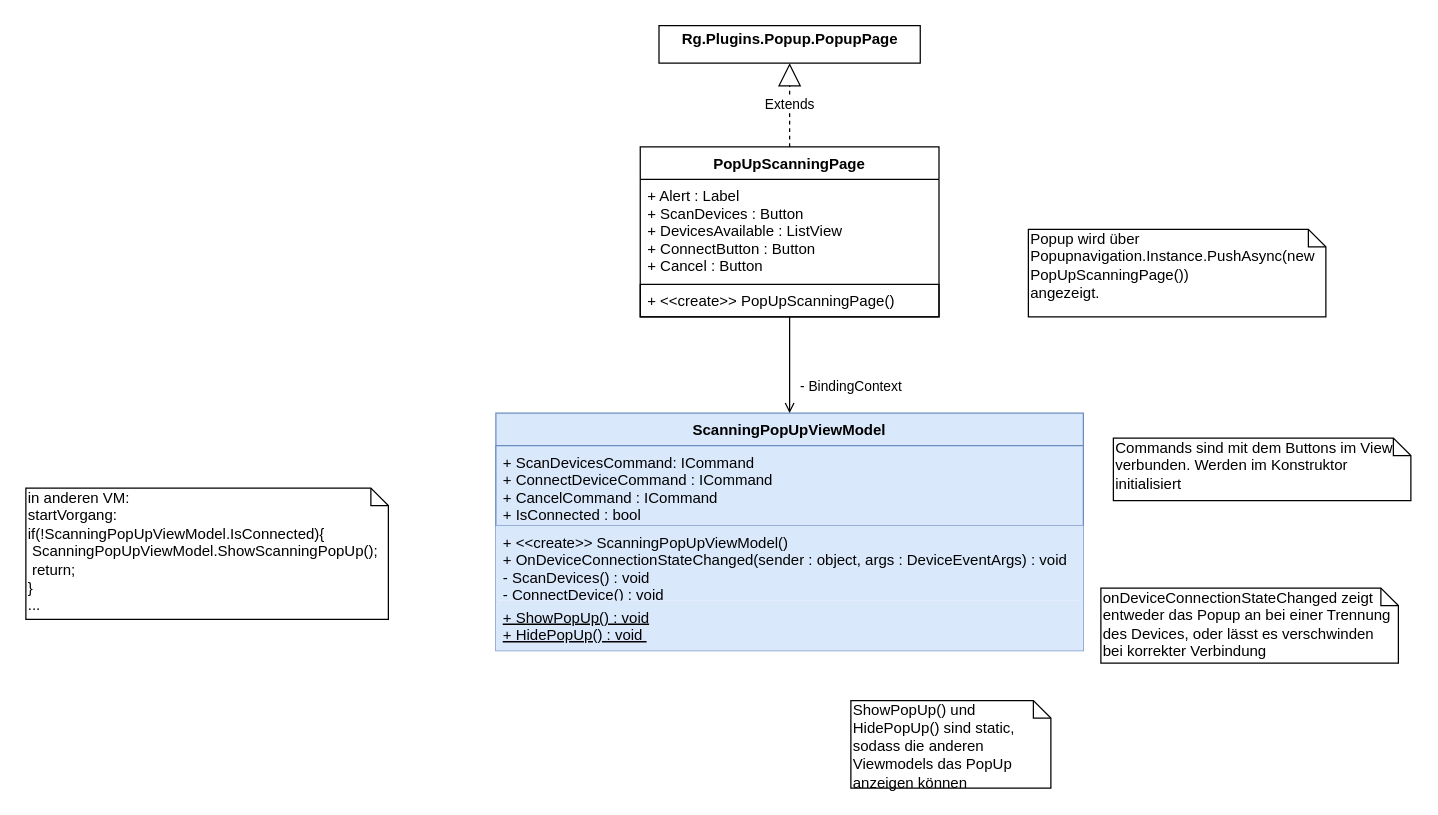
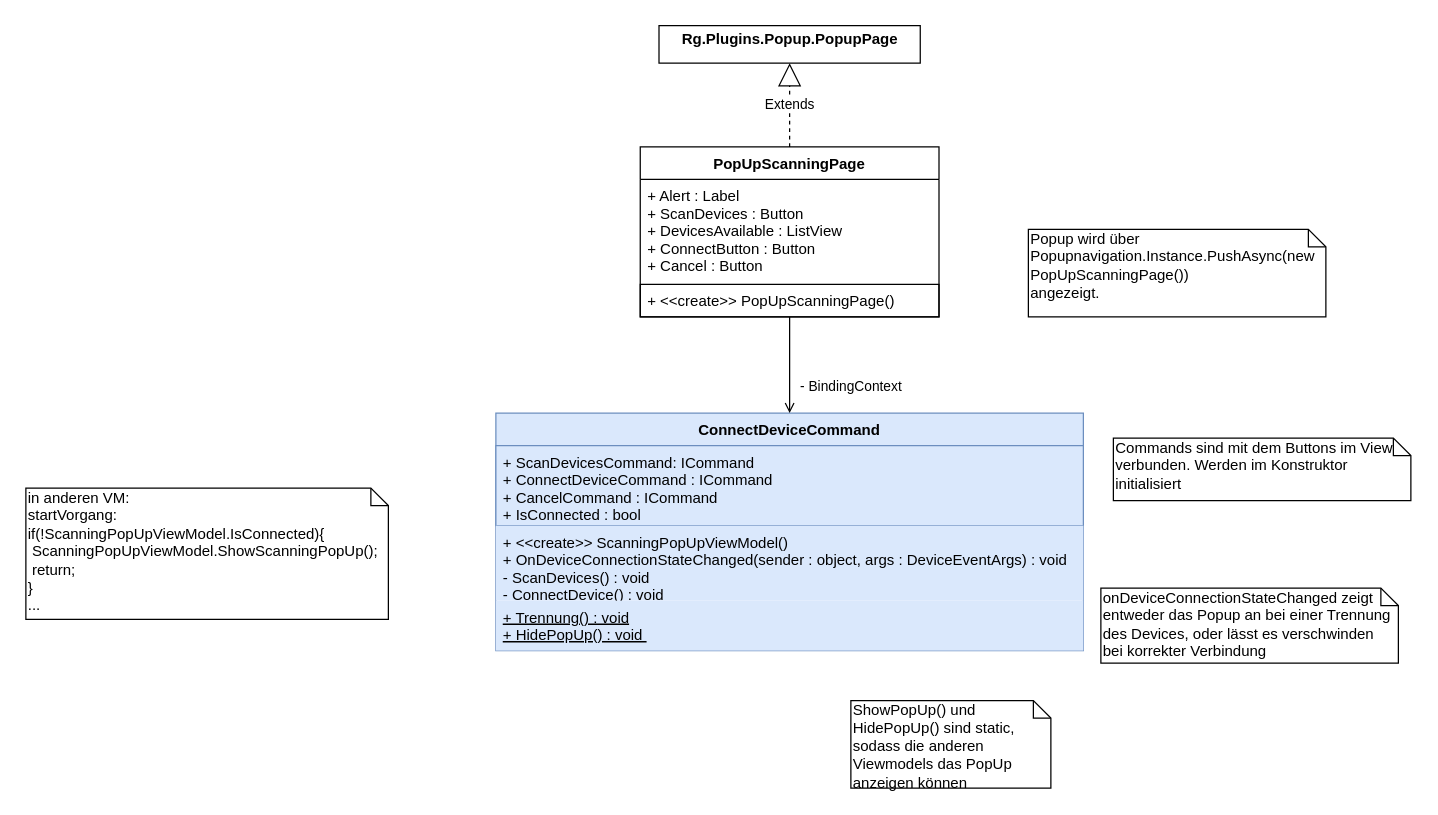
(789, 430) -> (789, 430)
(577, 618) -> (573, 618)
